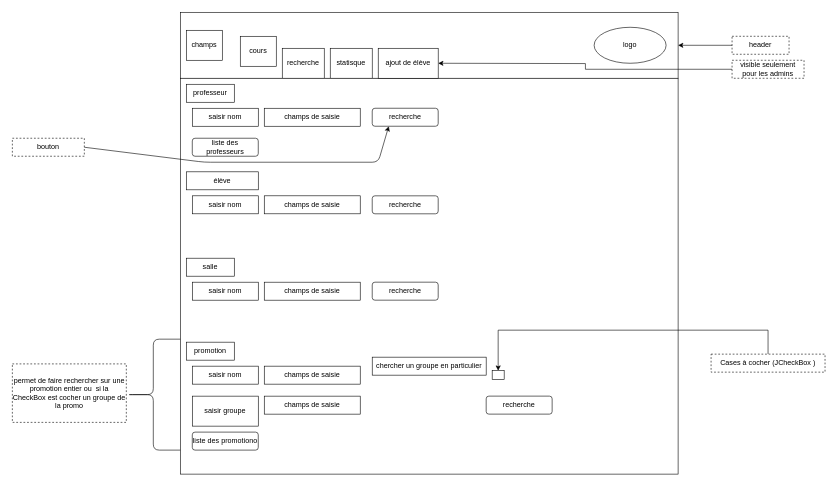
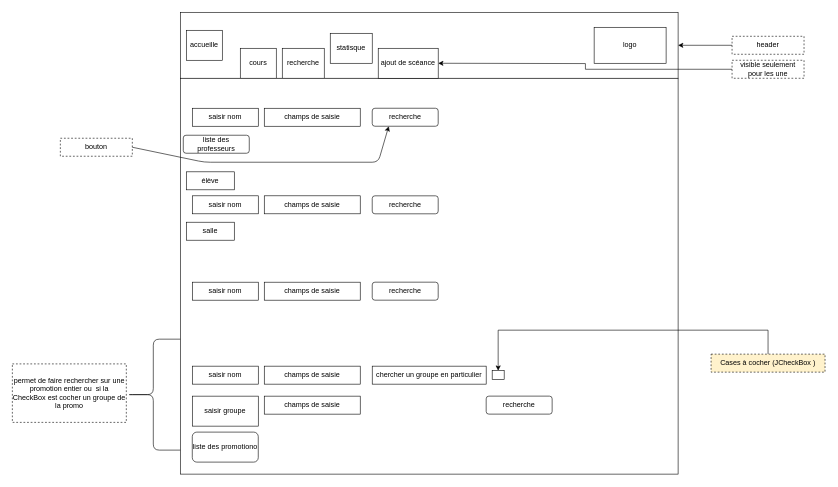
(204, 45) -> (204, 45)
(630, 45) -> (630, 45)
(761, 45) -> (768, 45)
(258, 51) -> (258, 63)
(351, 63) -> (351, 48)
(408, 63) -> (408, 63)
(768, 69) -> (768, 69)
(210, 93) -> none
(48, 147) -> (96, 147)
(225, 147) -> (216, 144)
(222, 181) -> (210, 181)
(210, 267) -> (210, 231)
(210, 351) -> none
(768, 363) -> (768, 363)
(429, 366) -> (429, 375)
(225, 441) -> (225, 447)
